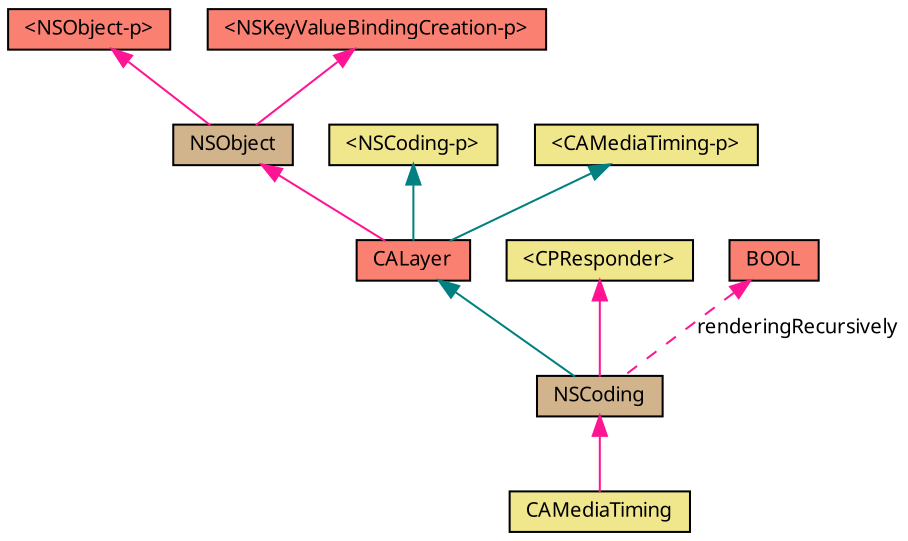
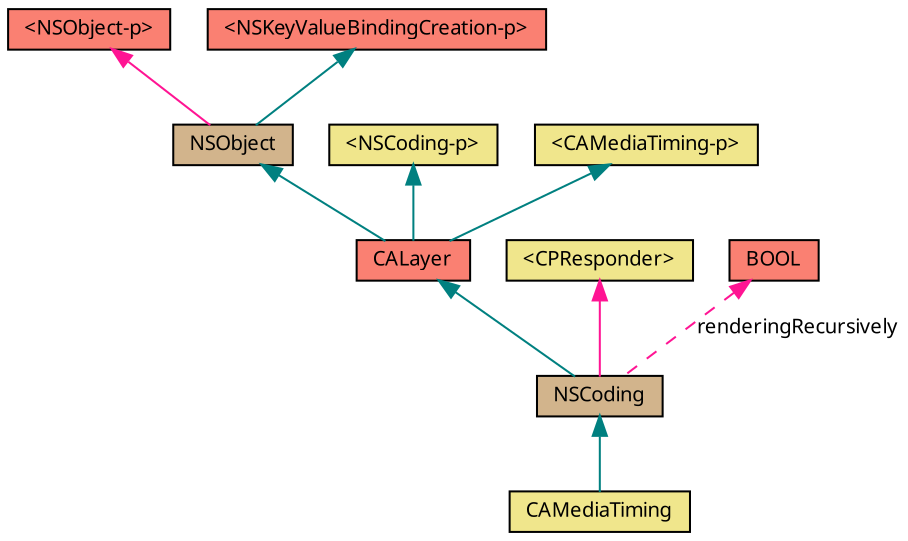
(297, 94) -> (297, 94)
(332, 208) -> (332, 208)
(600, 464) -> (600, 464)
